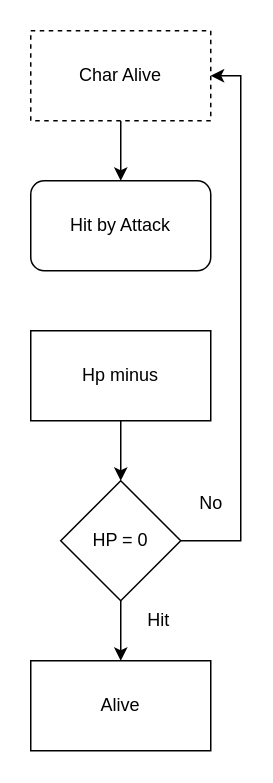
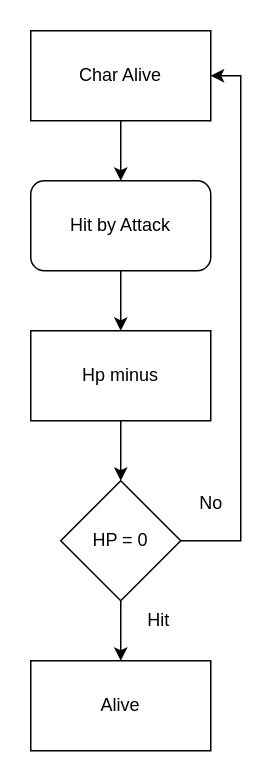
(121, 76) -> (121, 76)
none -> (121, 296)
